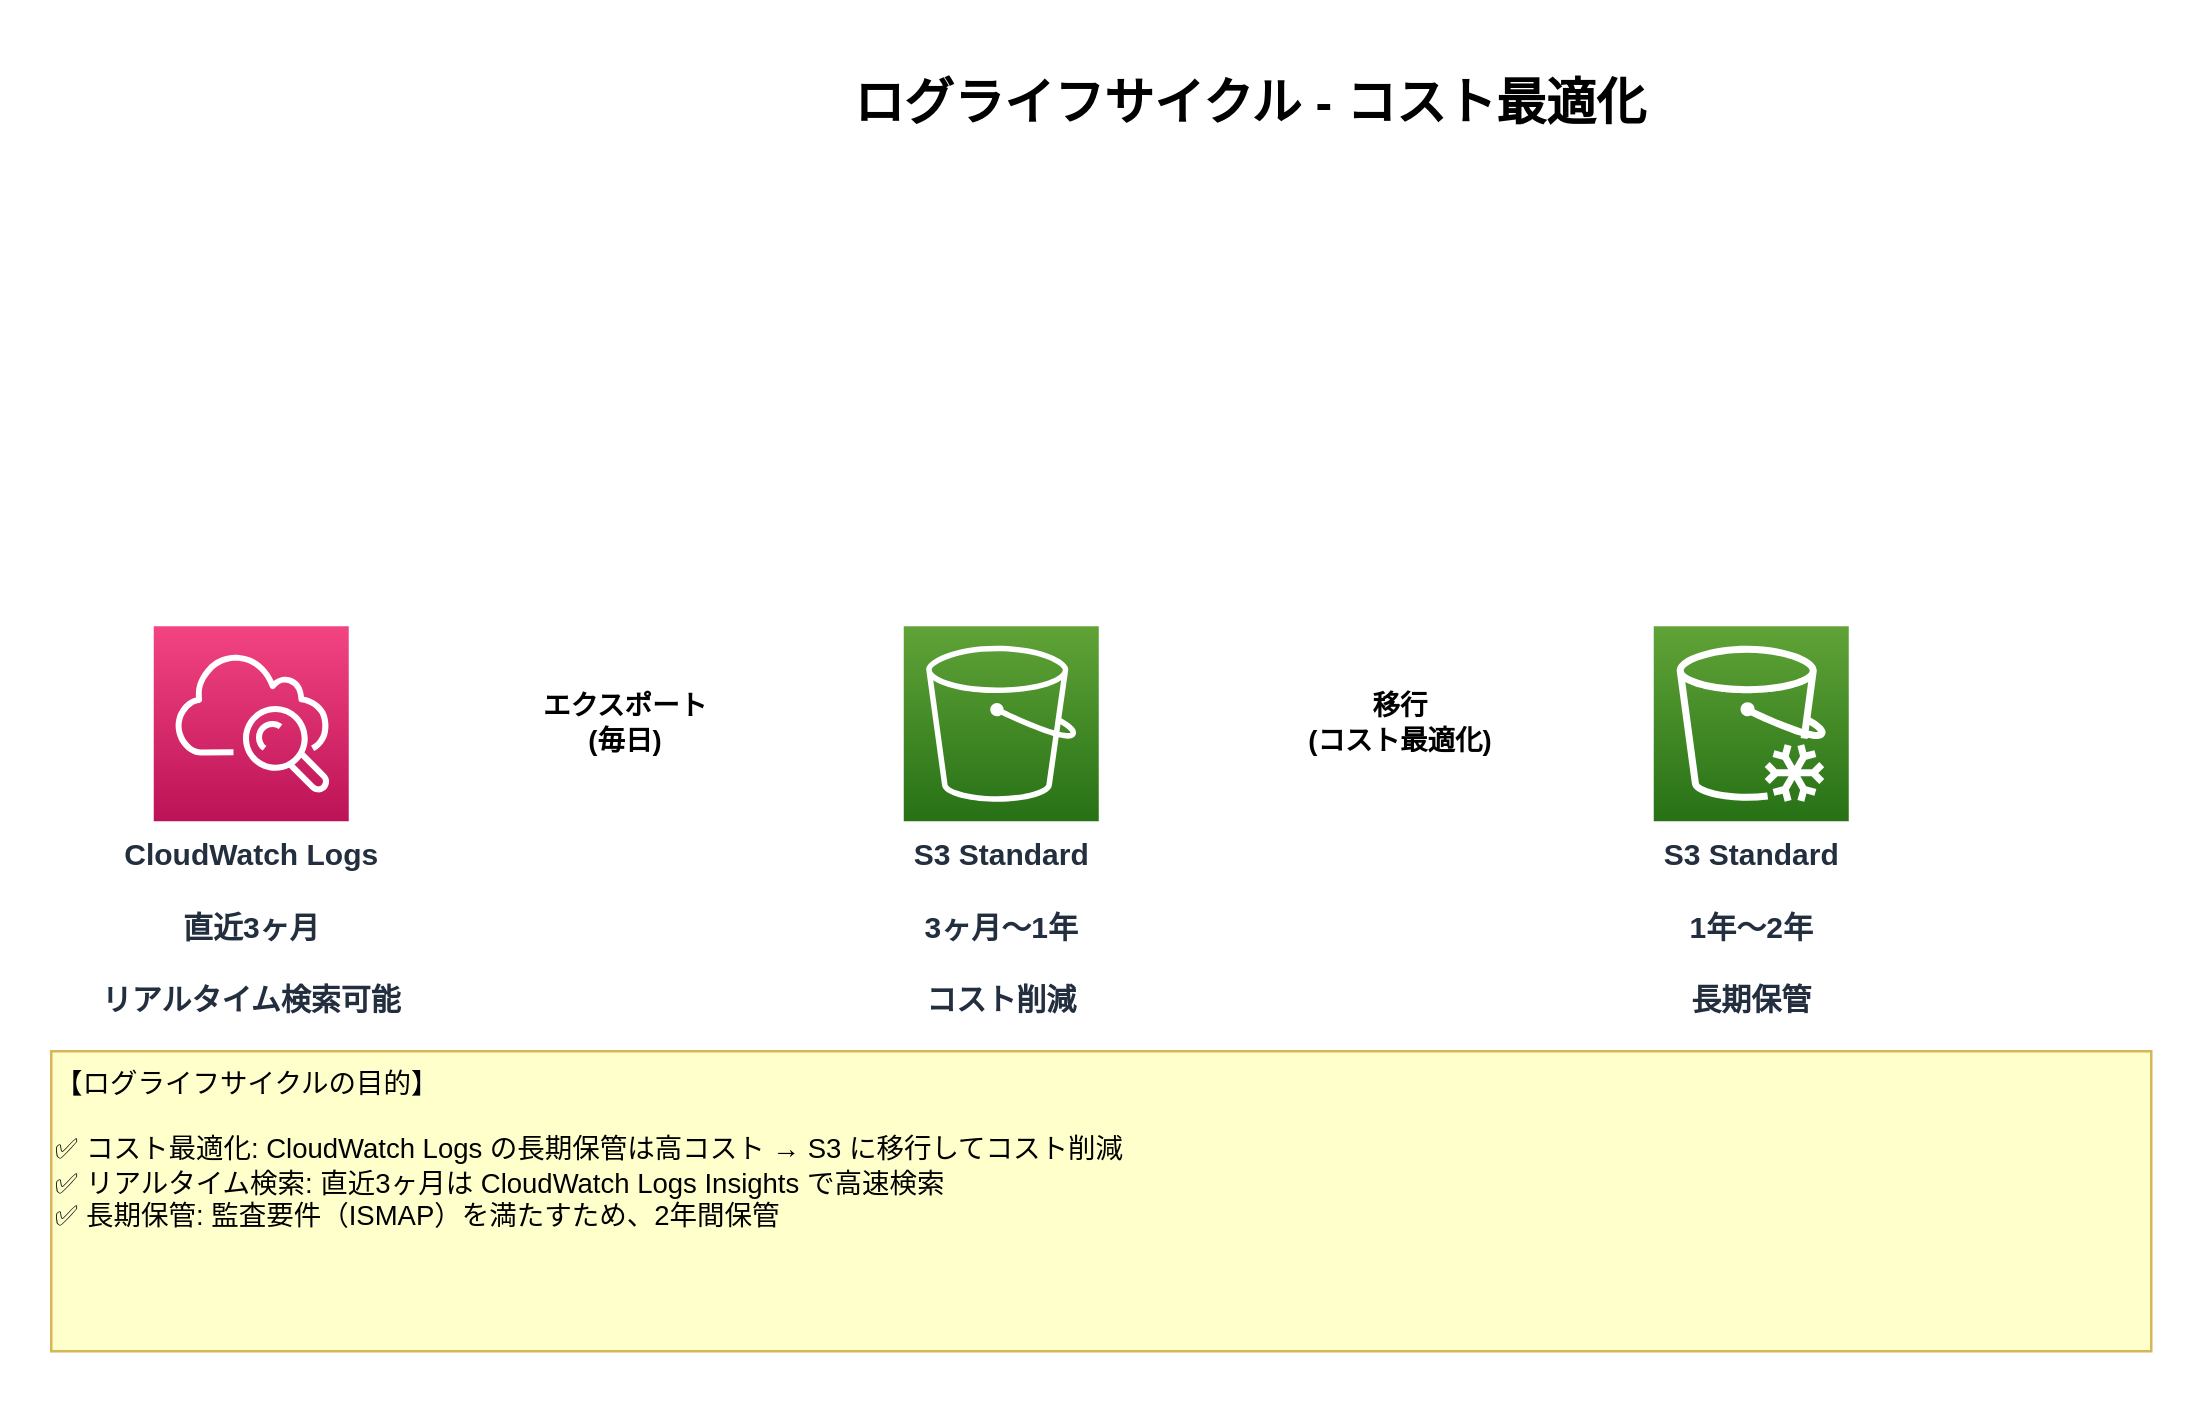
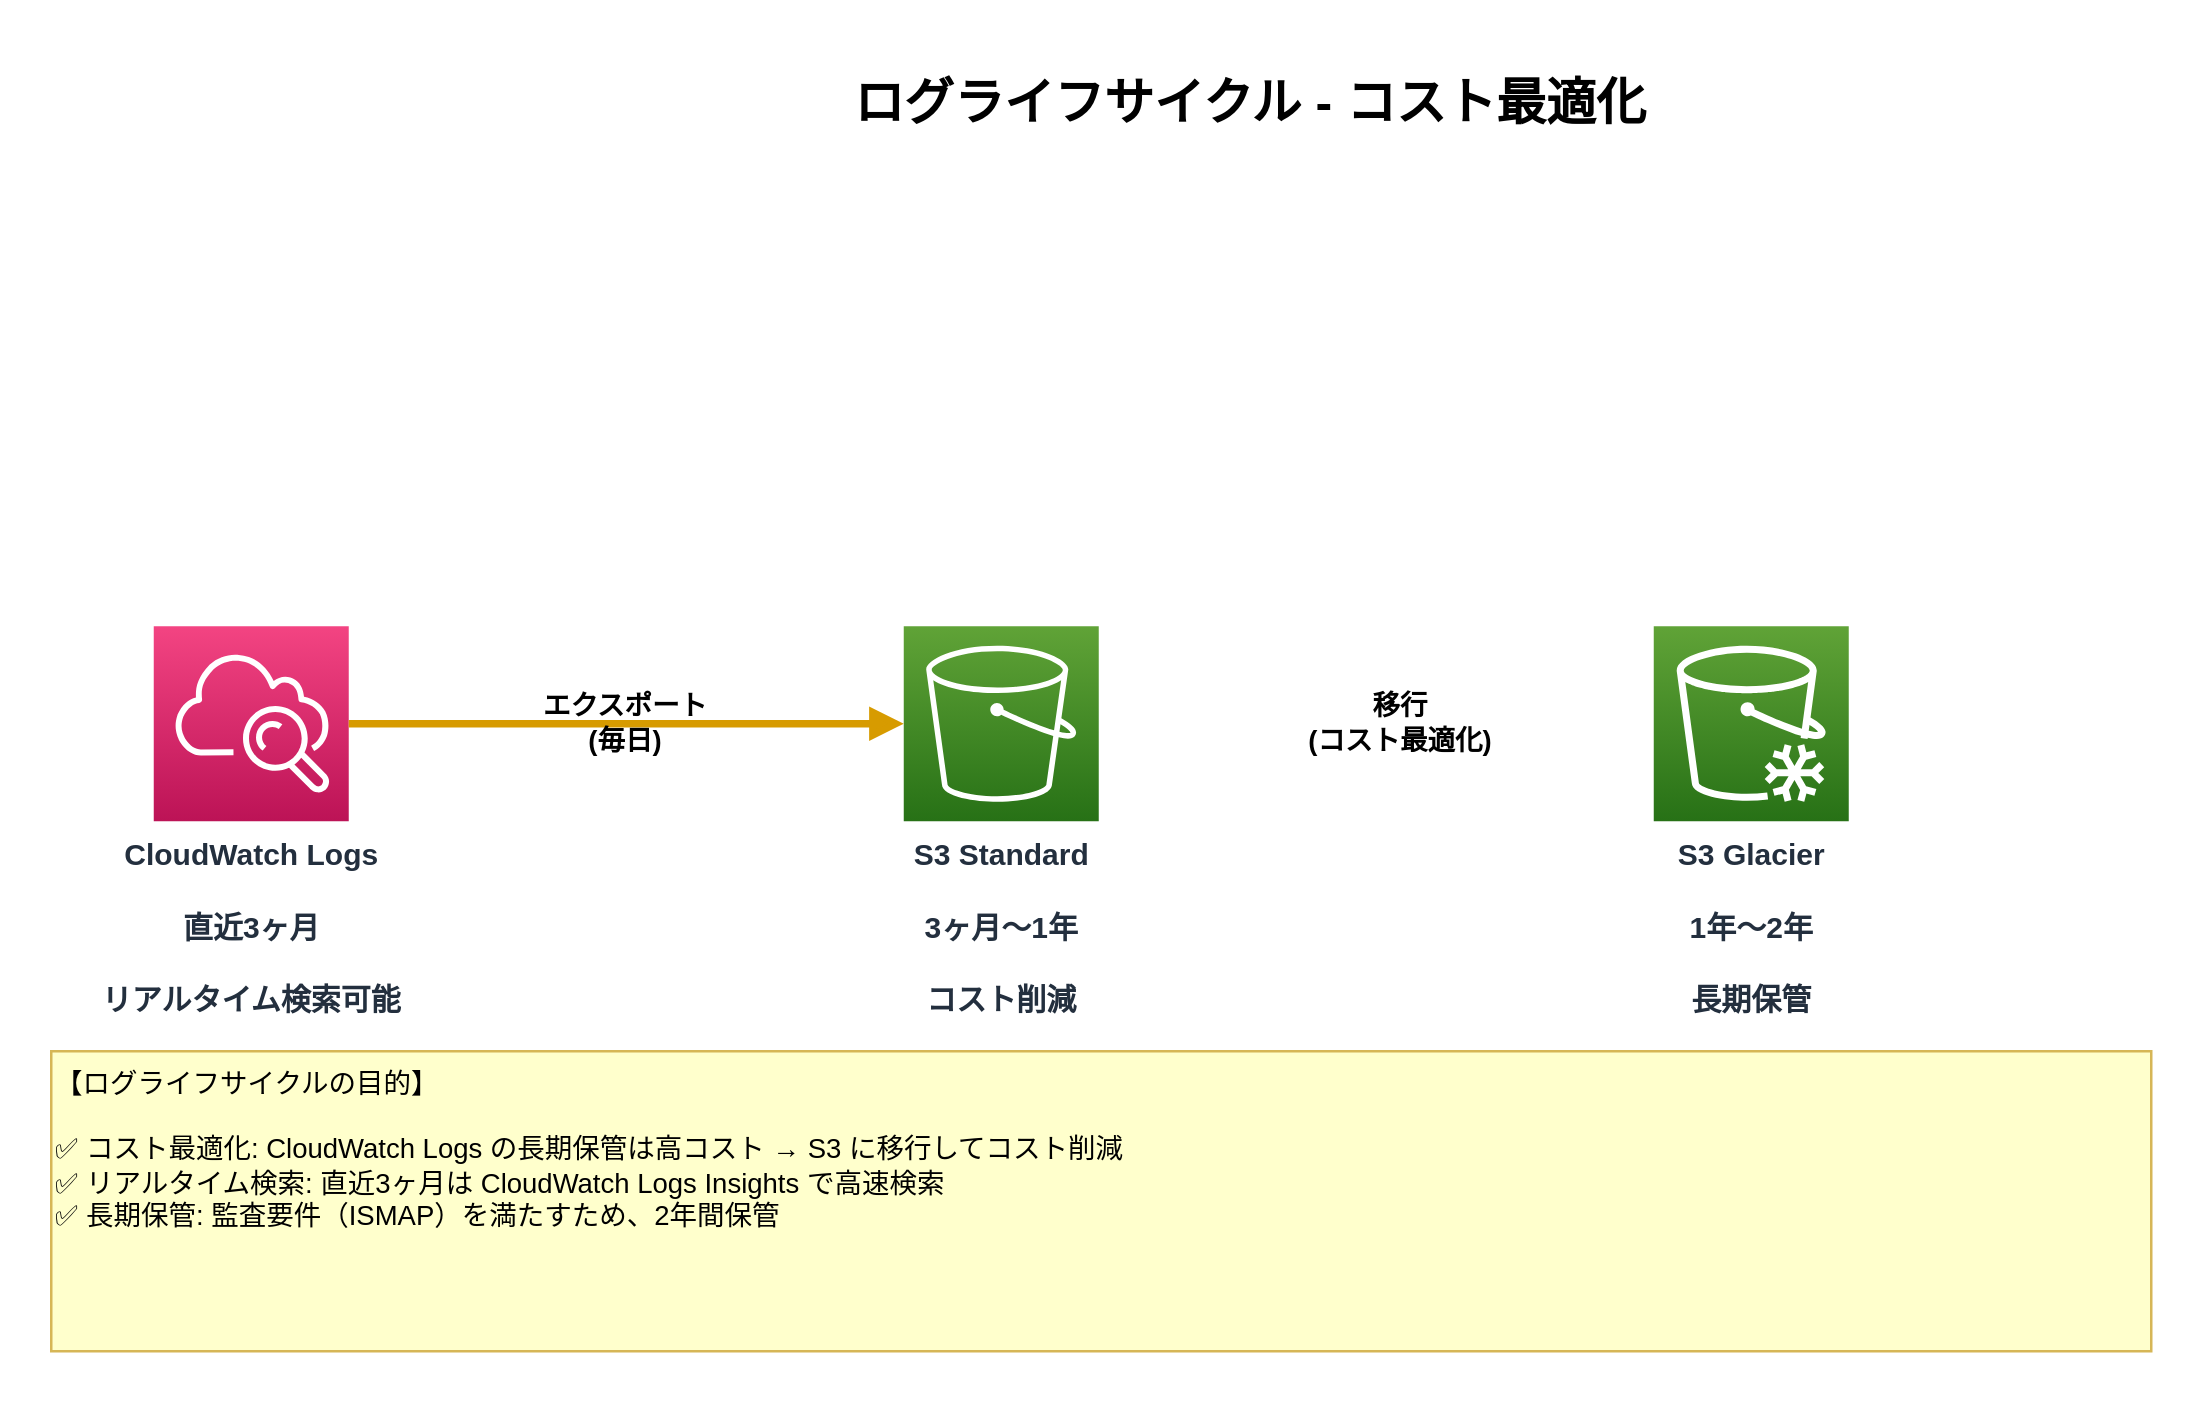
none -> (611, 724)
(1753, 893) -> (1753, 893)
